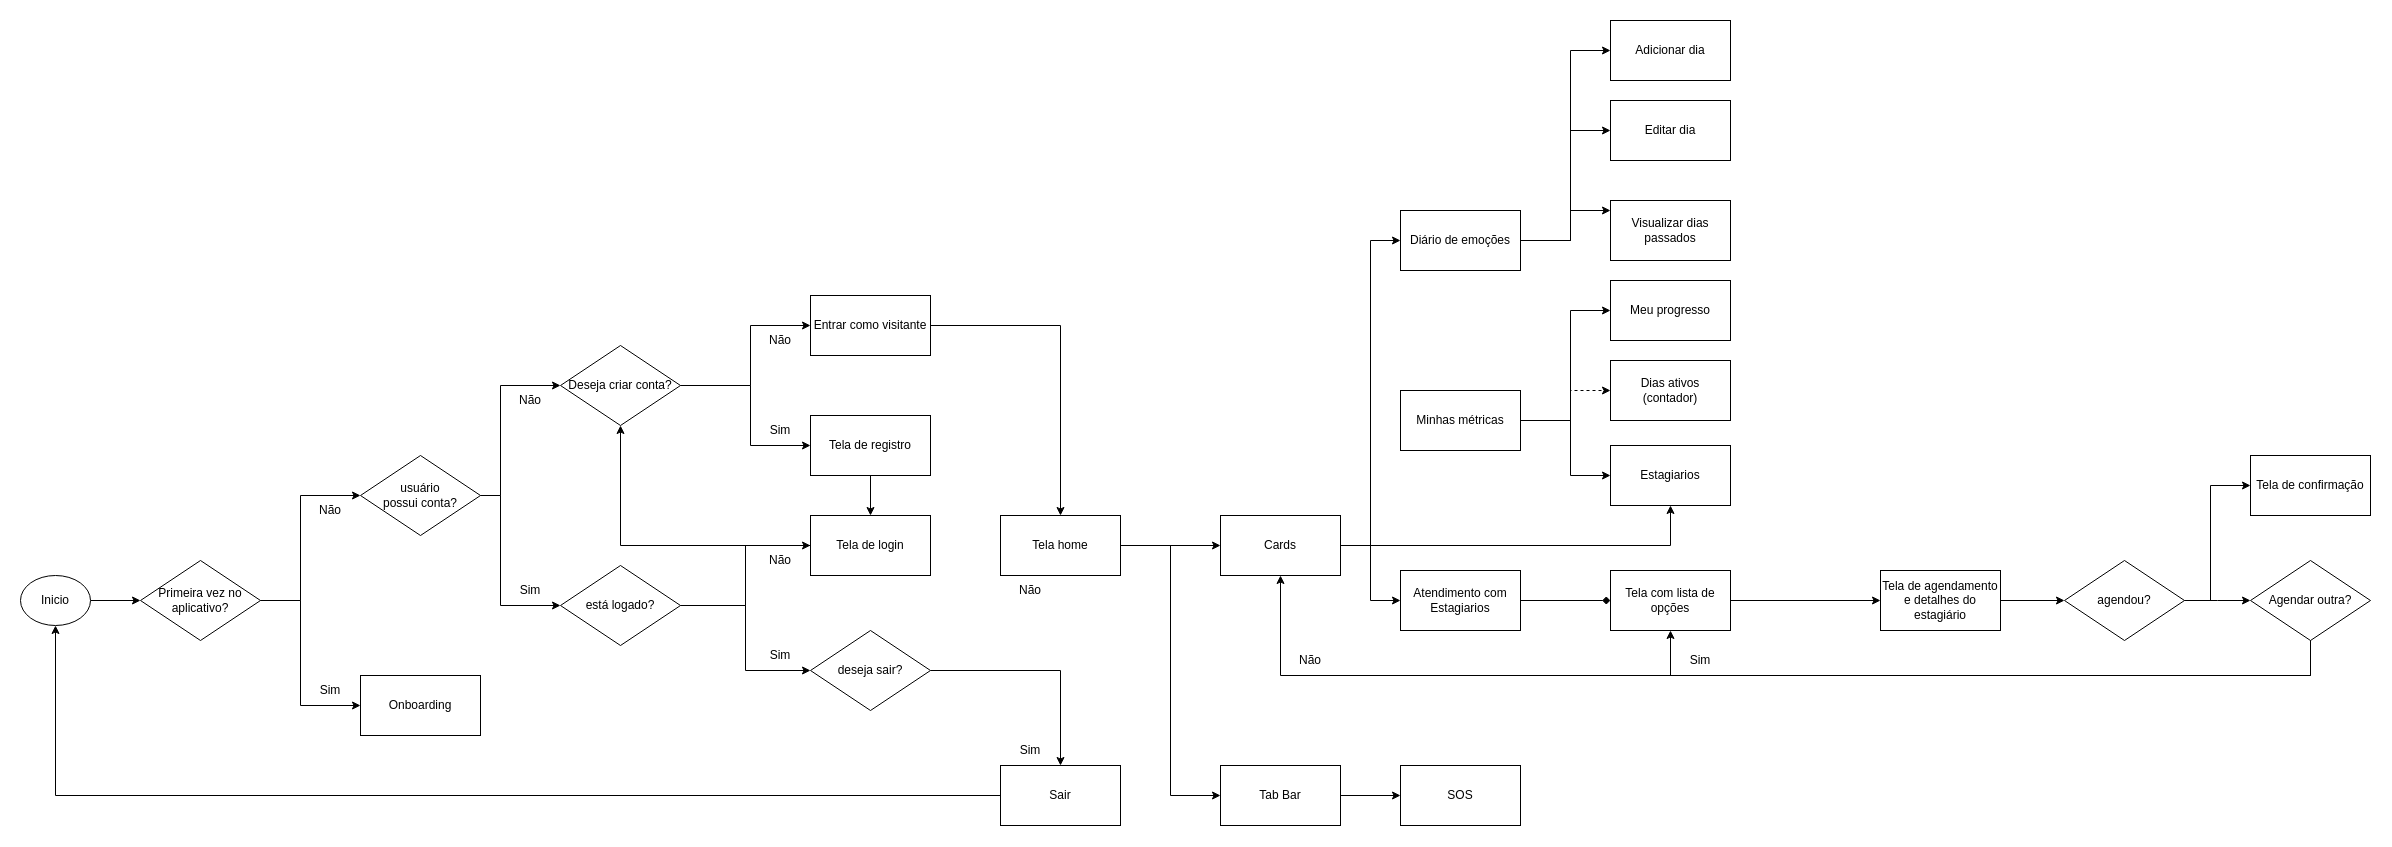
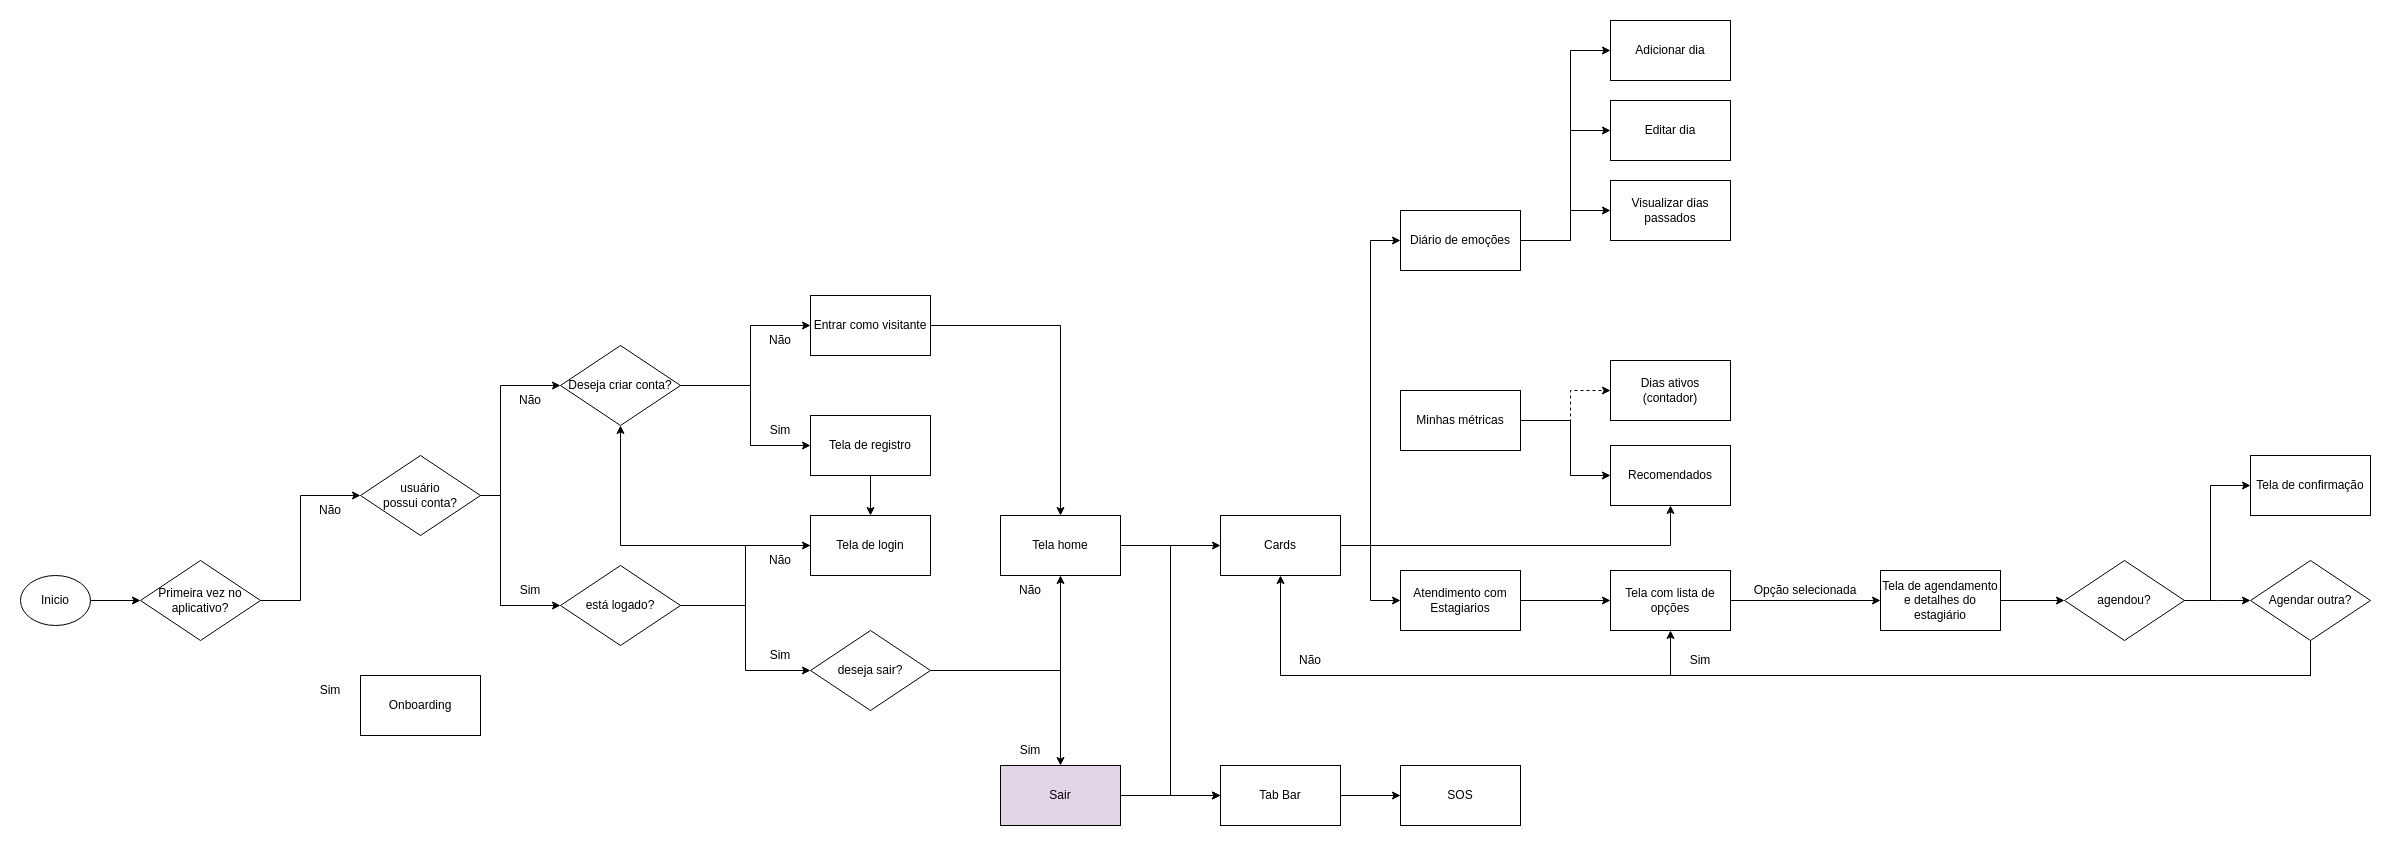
(1671, 231) -> (1671, 211)
(1671, 311) -> none
(1571, 334) -> none
(1671, 476) -> (1671, 476)
none -> (1806, 591)
(1602, 601) -> (1602, 601)
none -> (1061, 625)
(301, 680) -> none
(447, 796) -> (1145, 796)
(1061, 796) -> (1061, 796)
